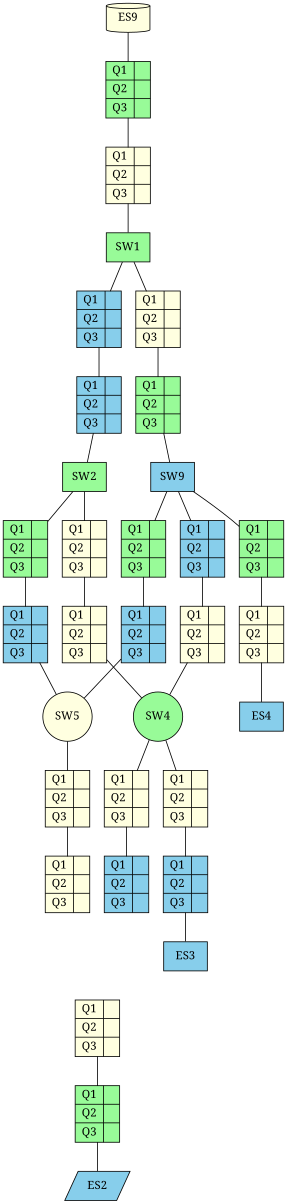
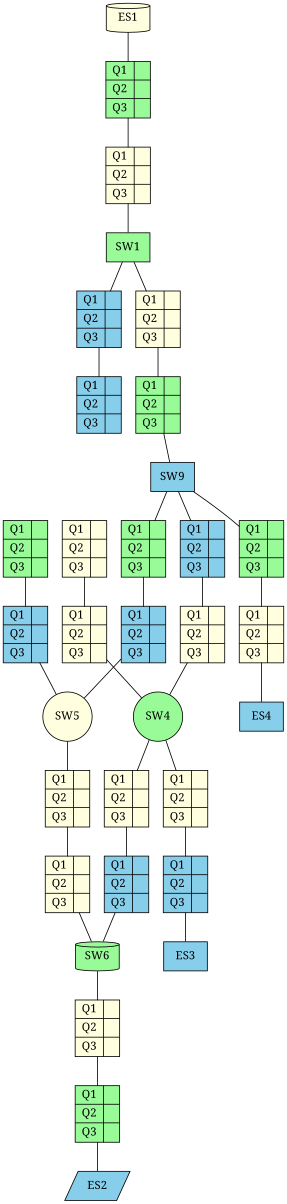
(128, 18) -> (128, 18)
(84, 477) -> none
none -> (97, 956)
